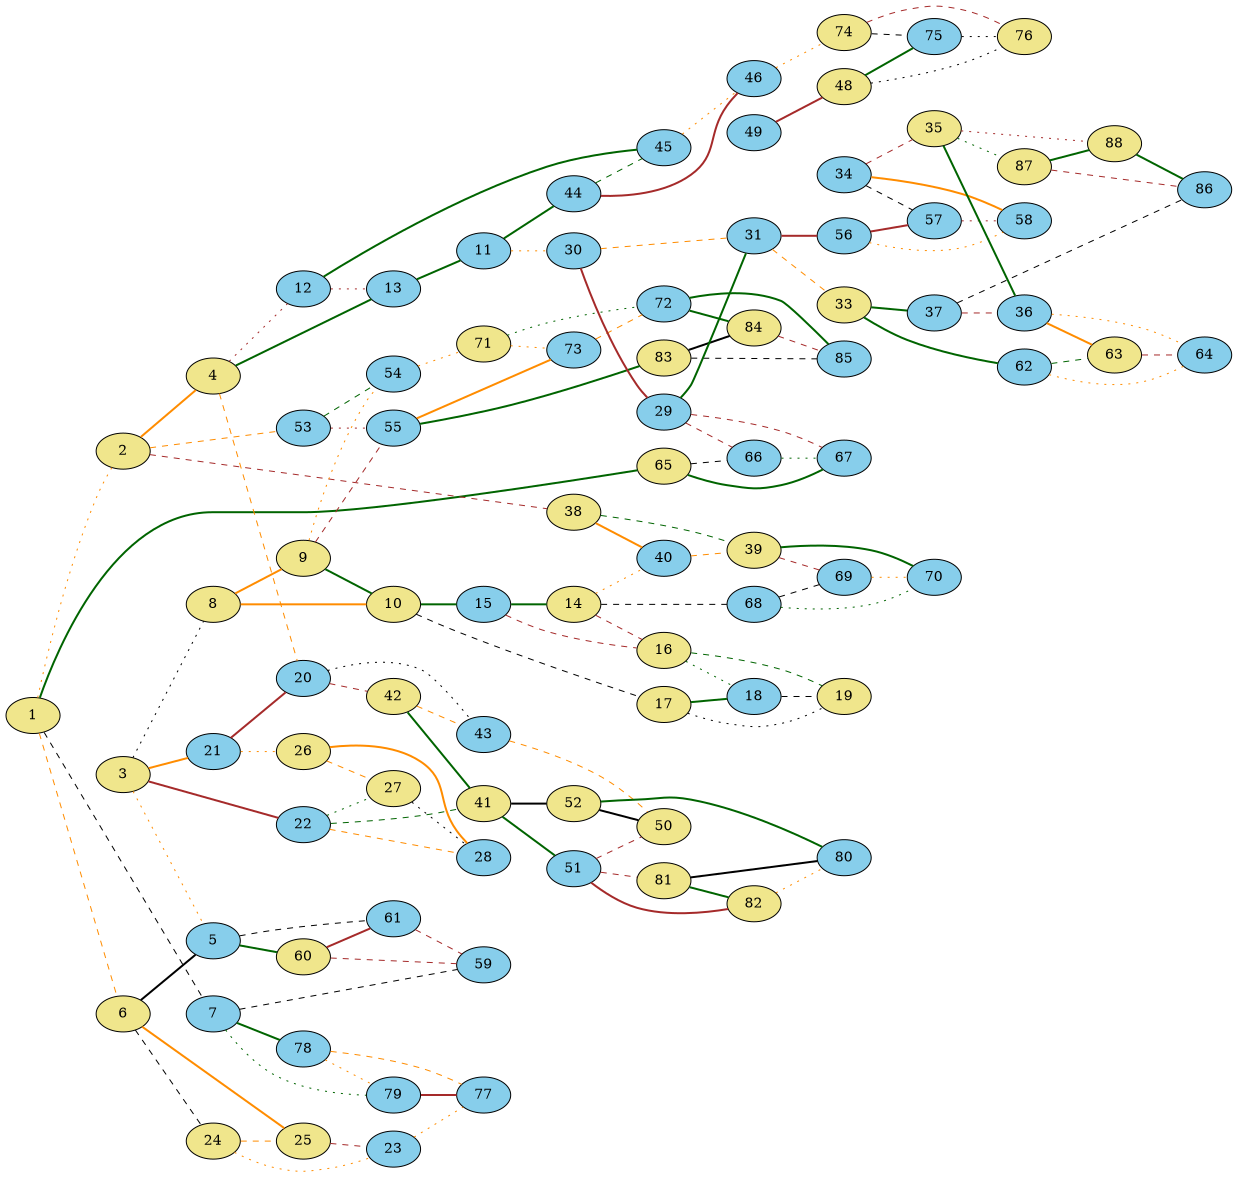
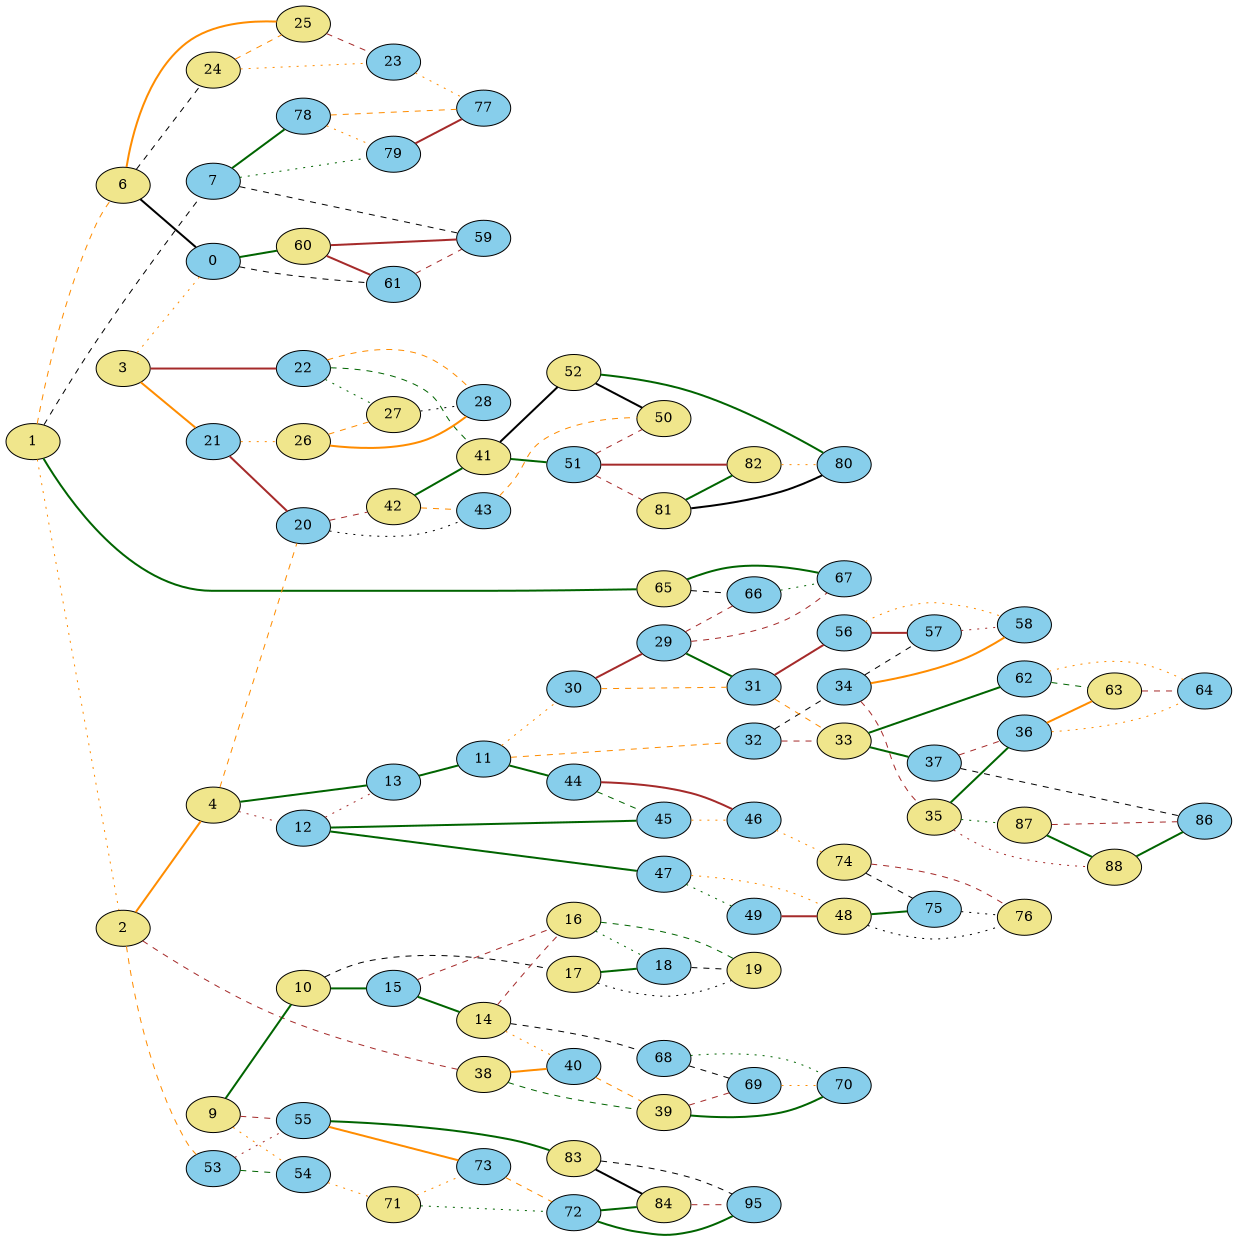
(844, 359) -> (754, 1205)
(213, 604) -> none
none -> (754, 741)
none -> (664, 874)
(213, 941) -> (213, 261)
(394, 961) -> (394, 242)
